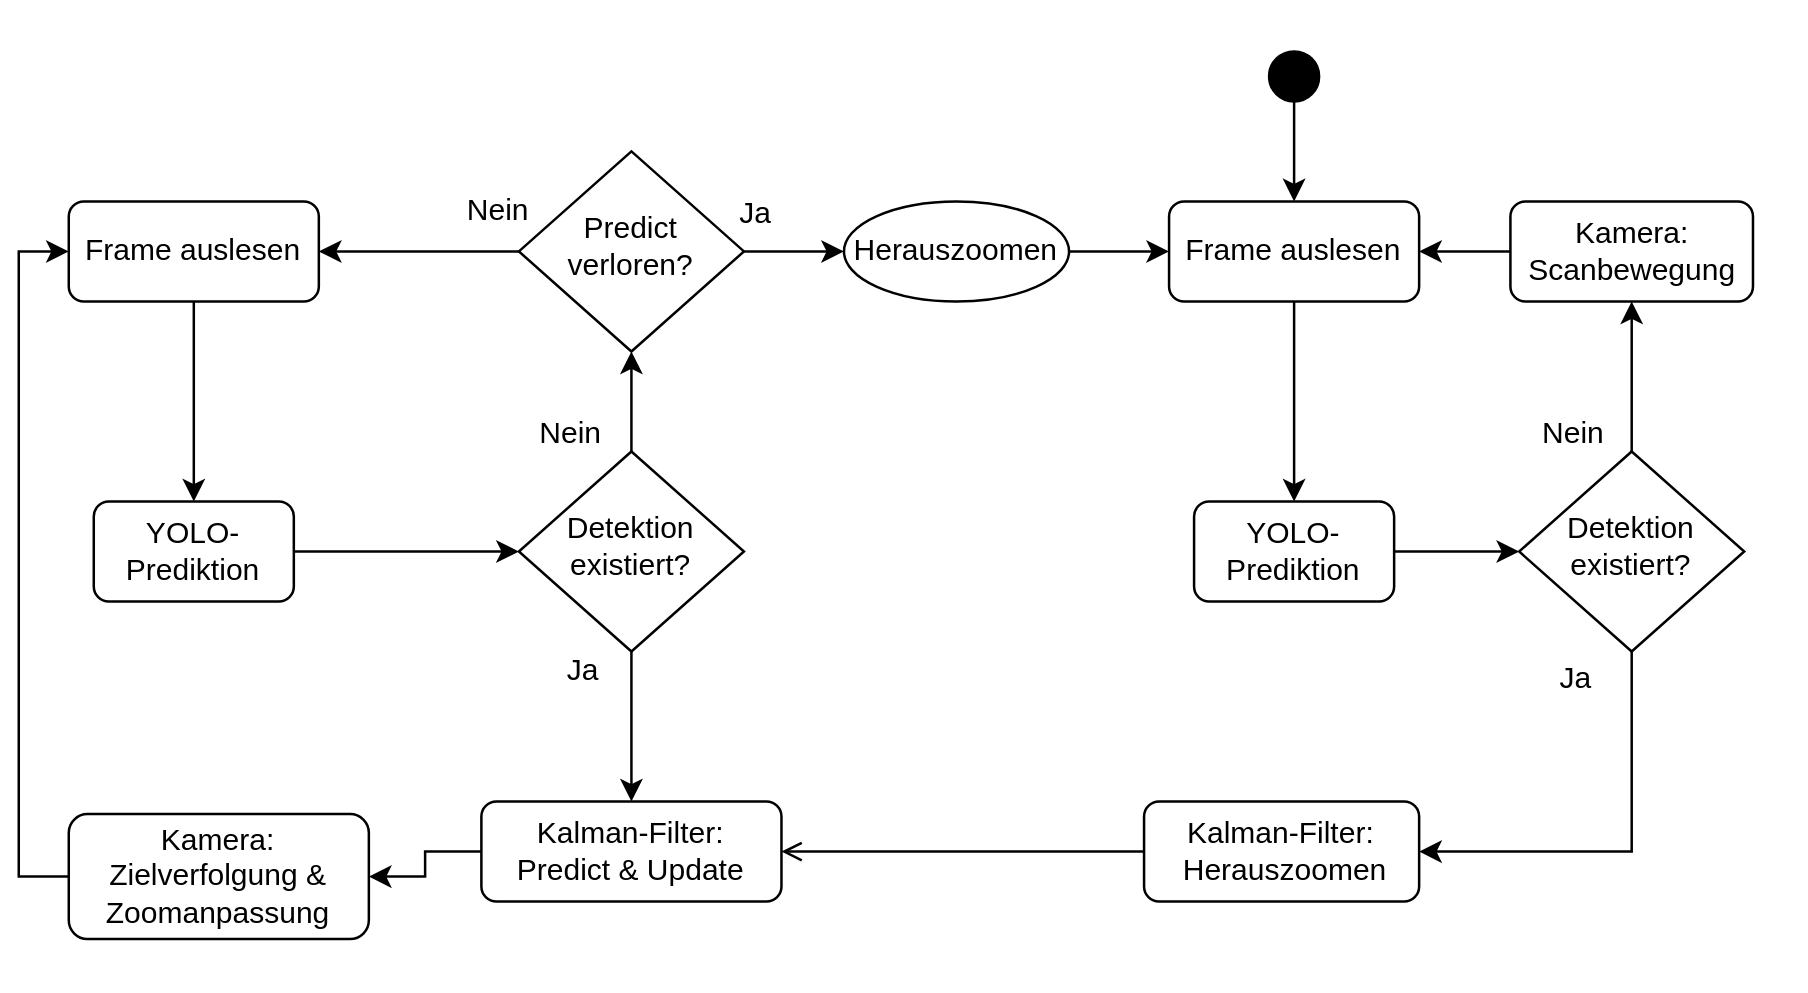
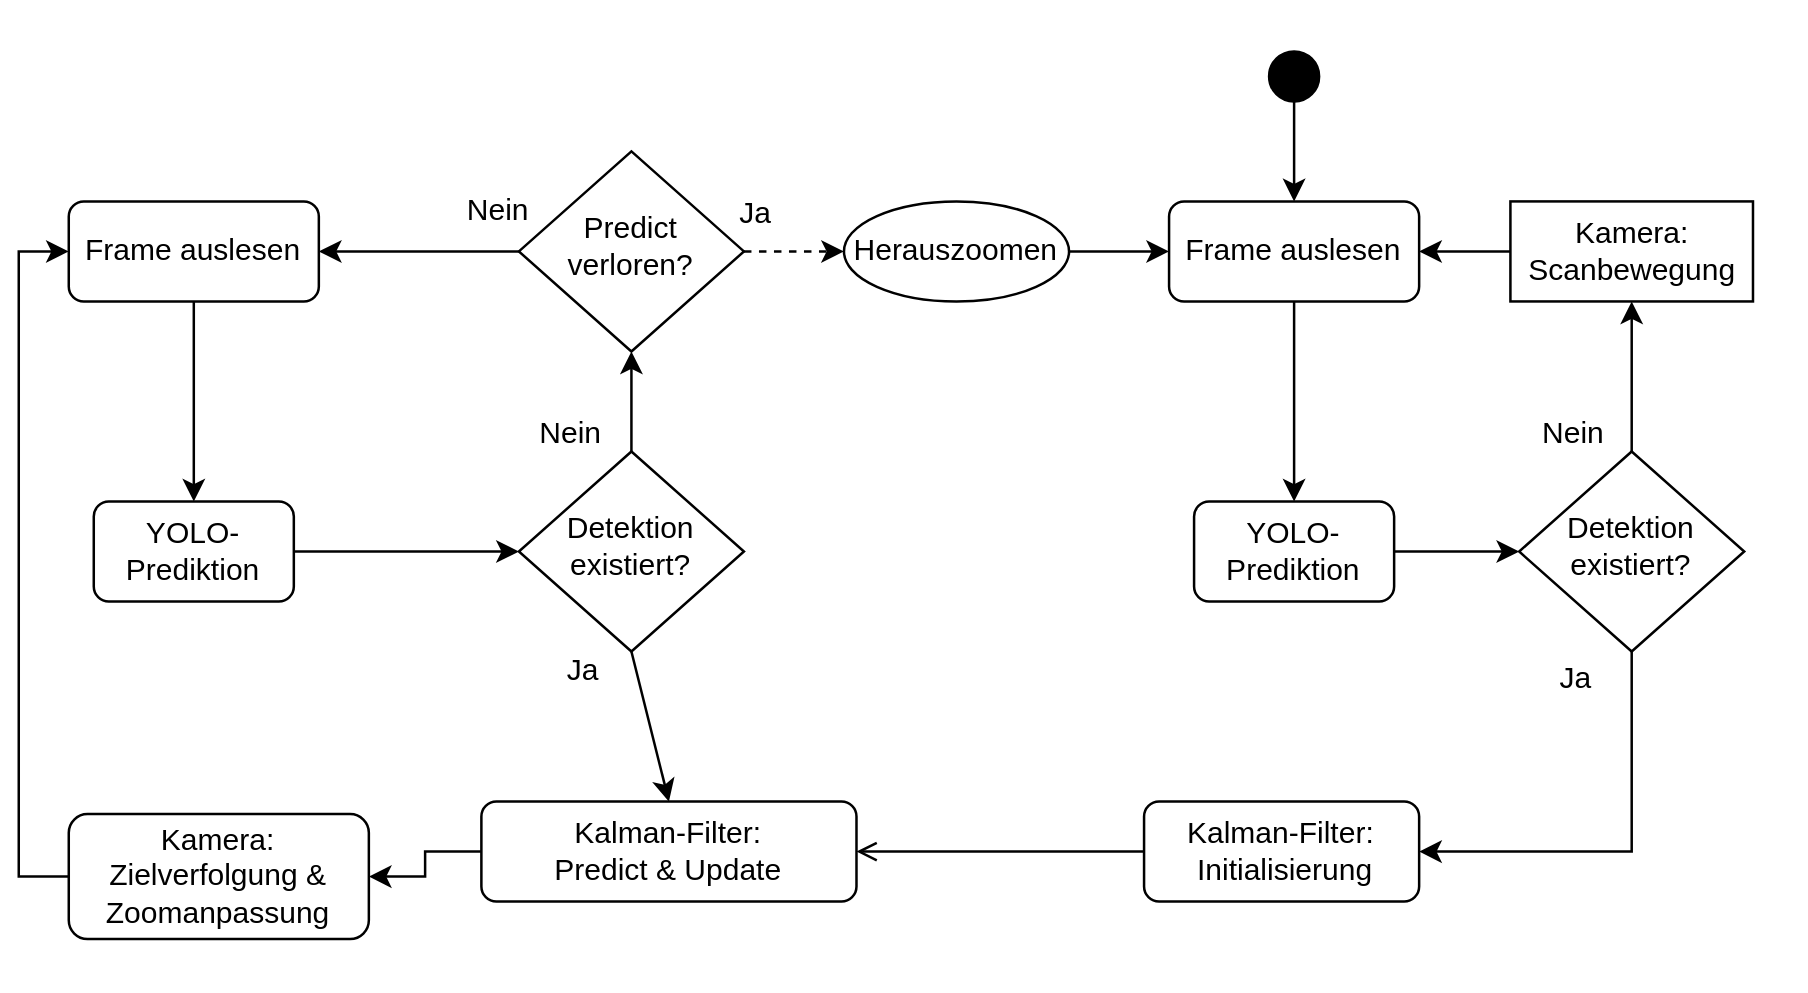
(784, 251) -> (784, 251)
(1631, 251) -> (1631, 251)
(631, 851) -> (669, 851)
(1281, 851) -> (1281, 851)
